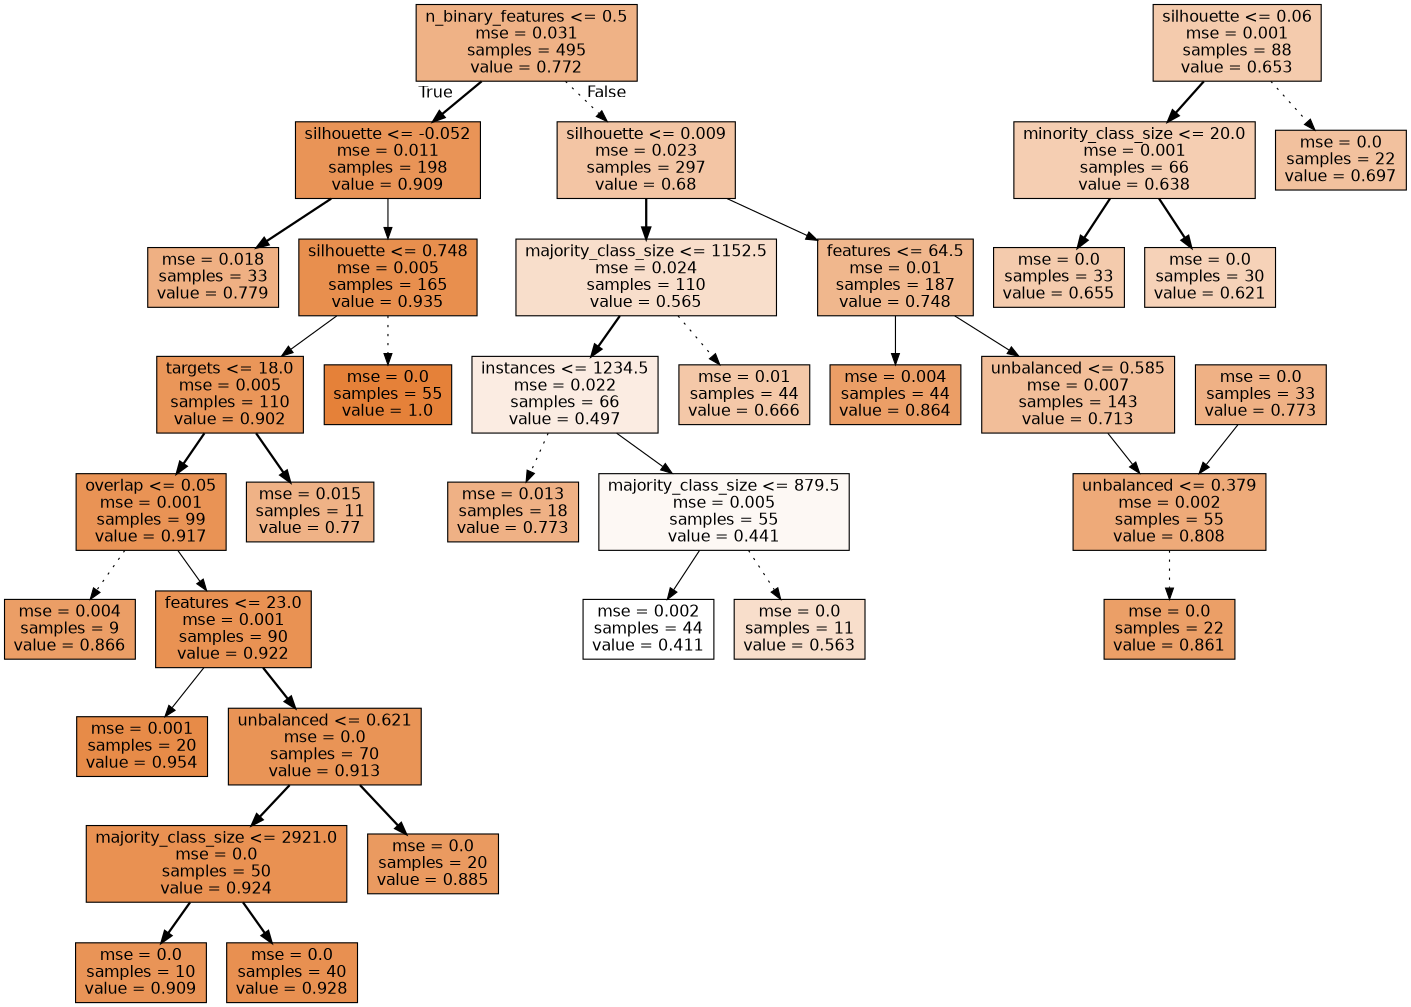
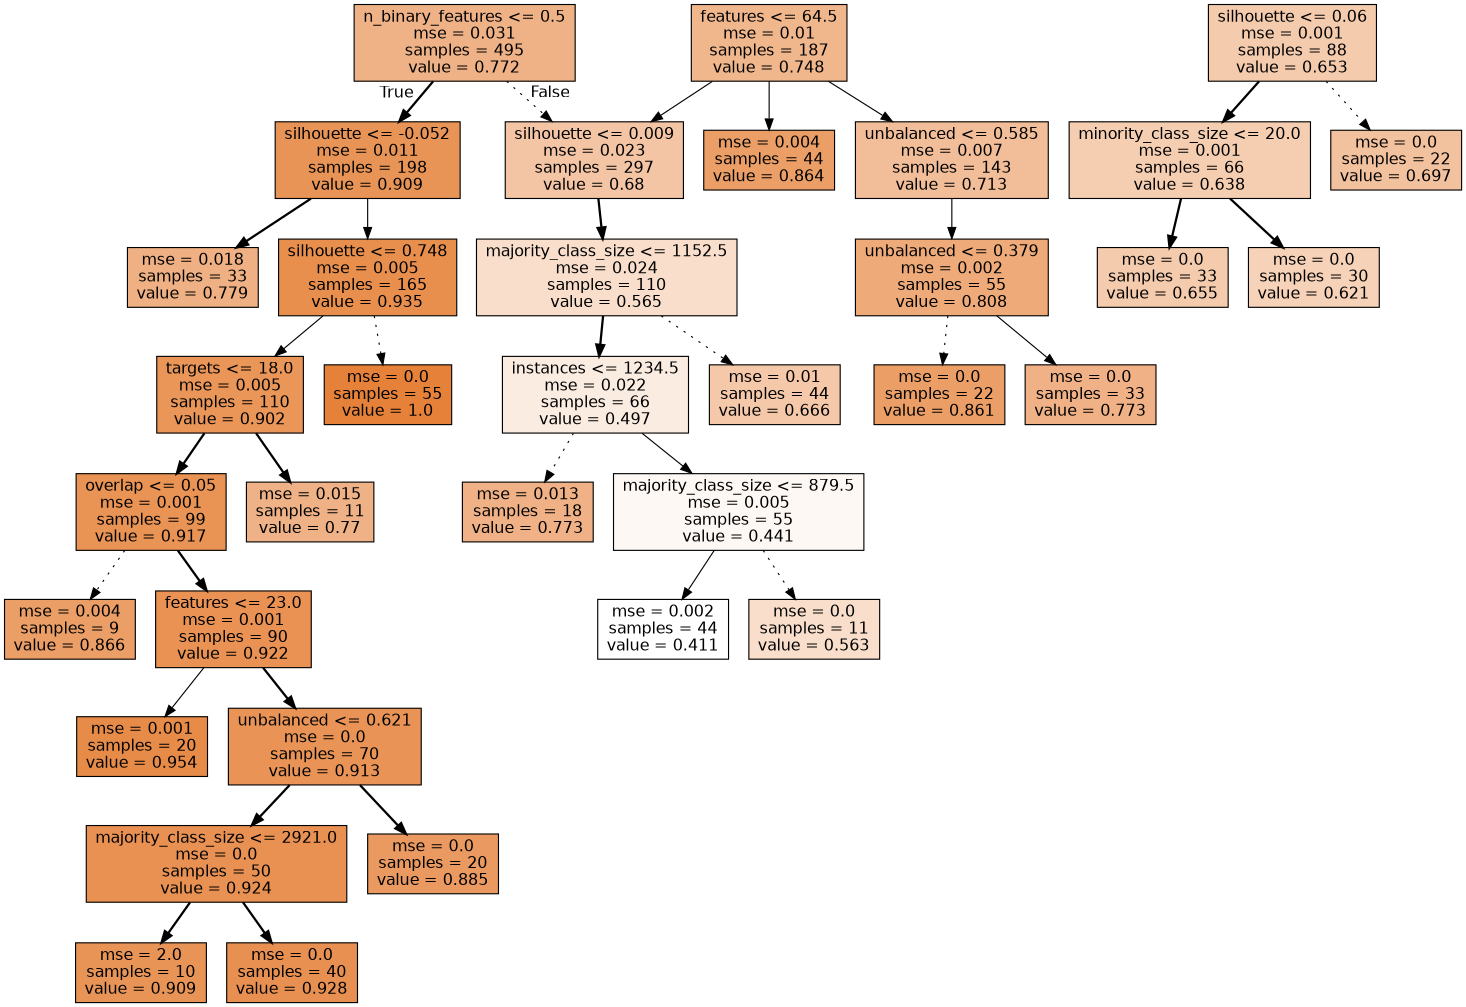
(767, 217) -> (687, 98)
(1222, 445) -> (1022, 337)
(189, 566) -> (189, 566)
(141, 973) -> (141, 973)
